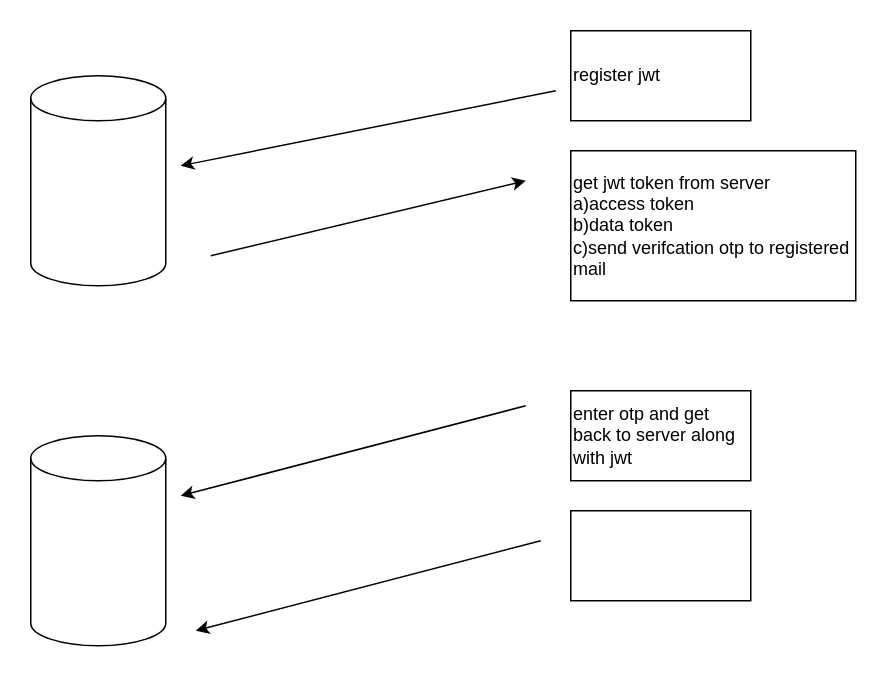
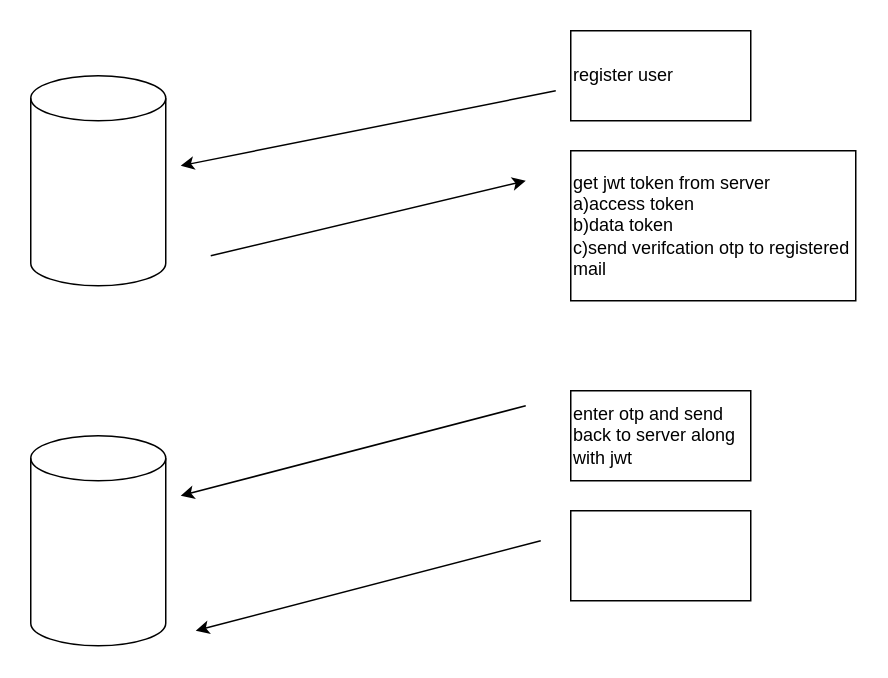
(630, 76) -> (635, 76)
(662, 436) -> (662, 436)
